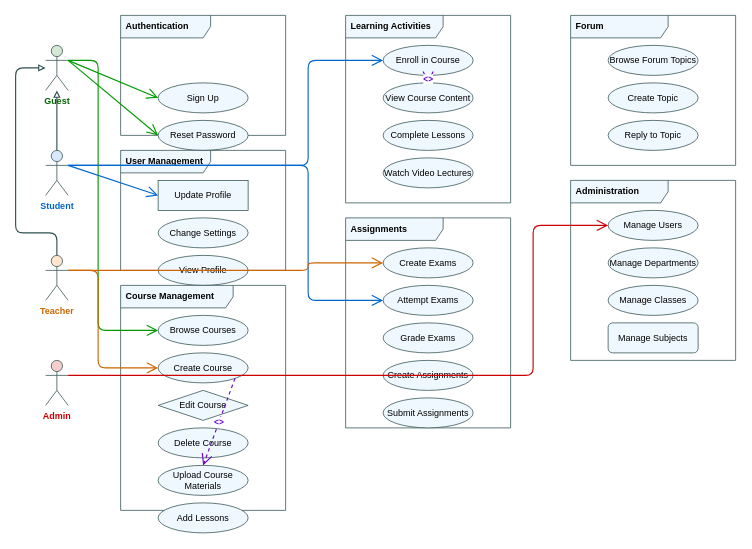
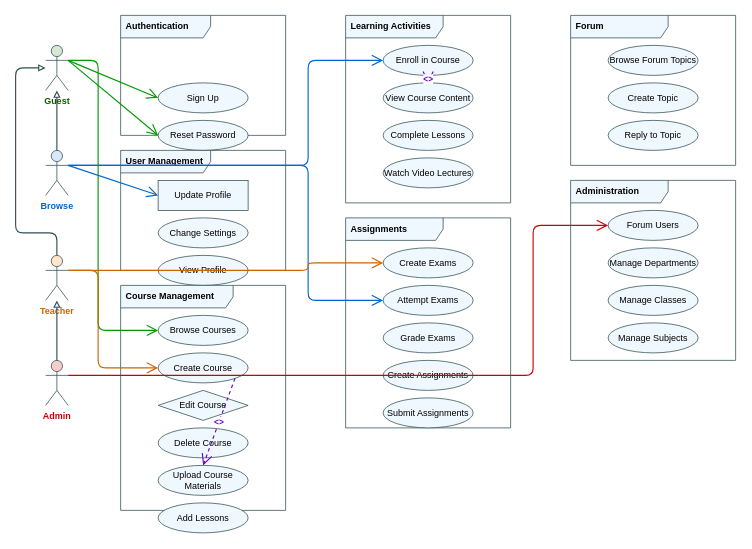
(57, 206) -> (57, 206)
(653, 225) -> (653, 225)
none -> (57, 332)
(653, 338) -> (653, 338)
